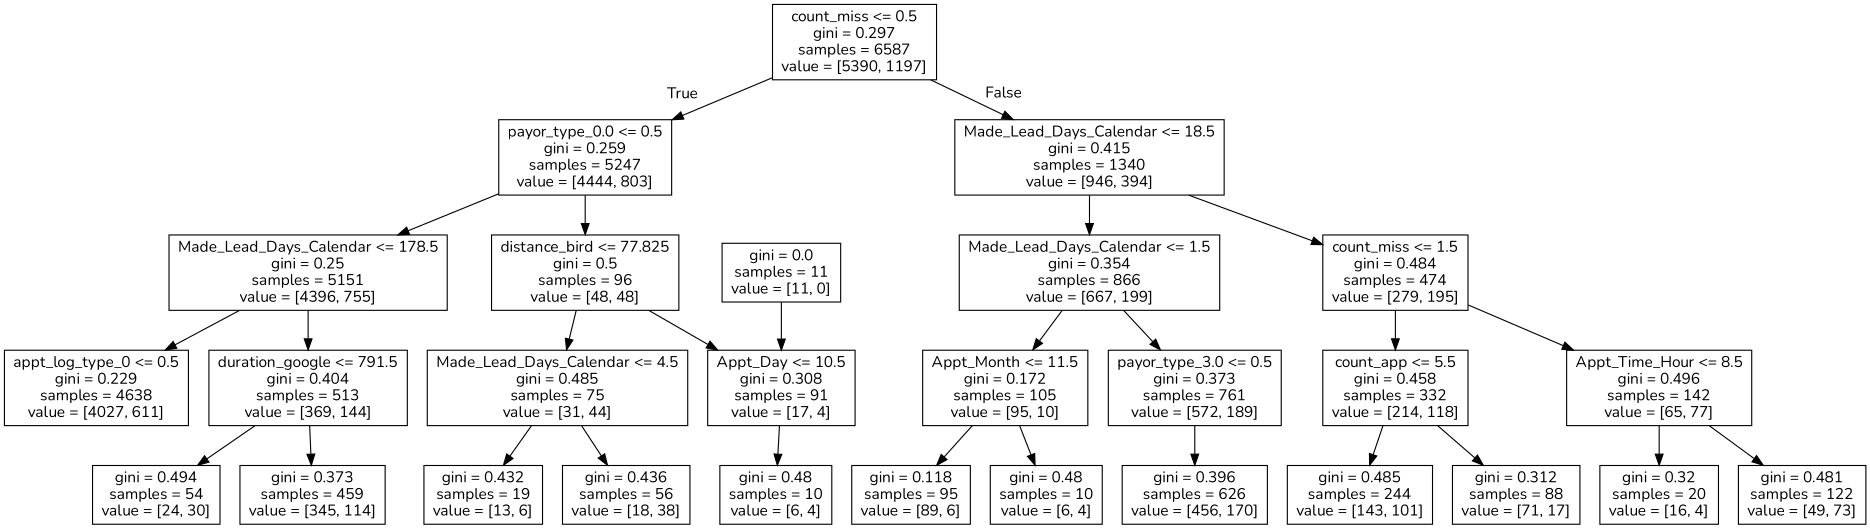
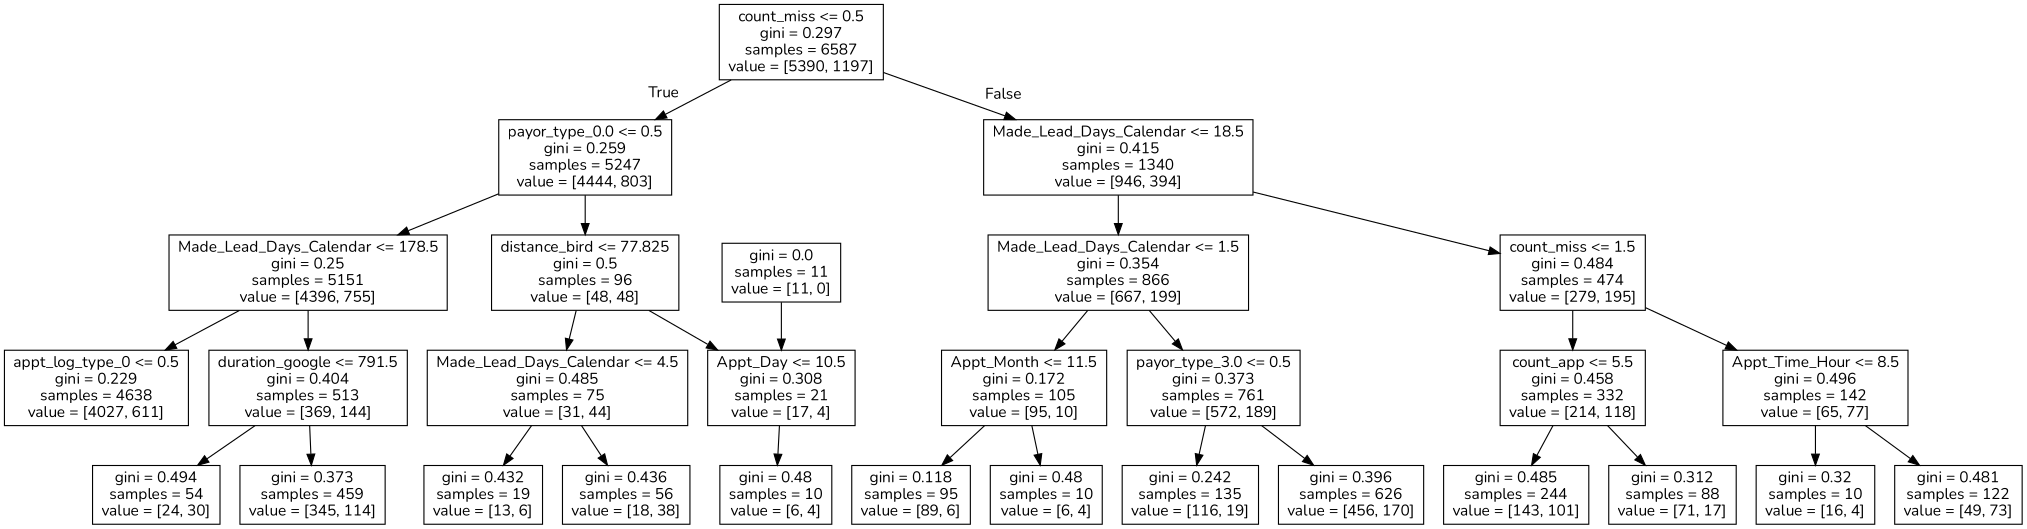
(781, 388) -> (781, 388)
none -> (1190, 495)
(1659, 495) -> (1815, 495)
